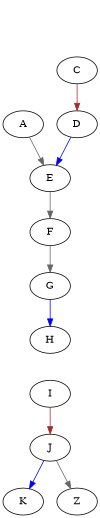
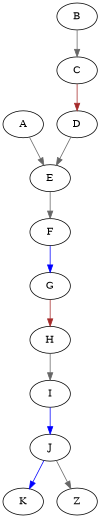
none -> (77, 16)
(65, 148) -> (65, 148)
(50, 255) -> (50, 255)
(50, 309) -> (50, 309)
none -> (50, 363)
(50, 417) -> (50, 417)
